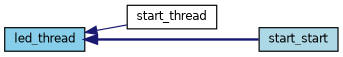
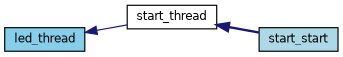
(178, 39) -> (244, 30)
